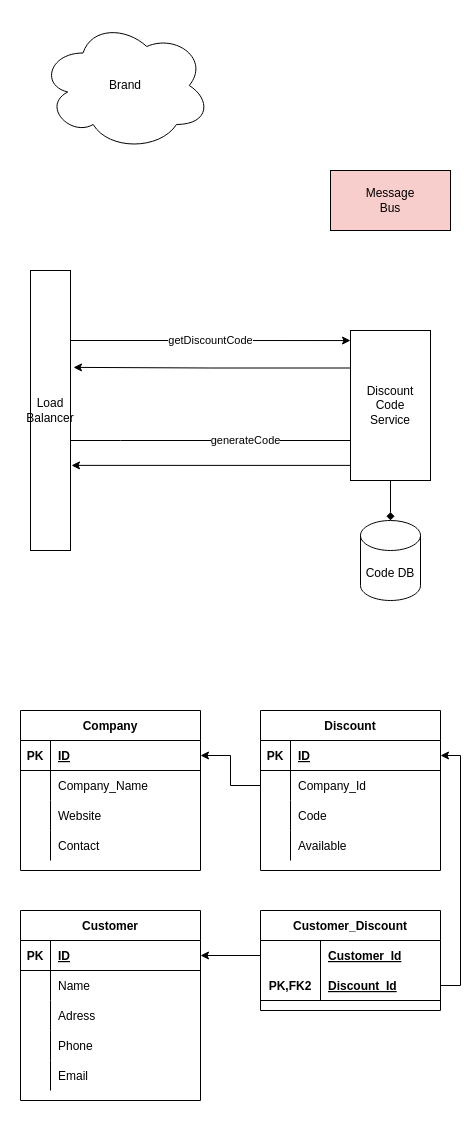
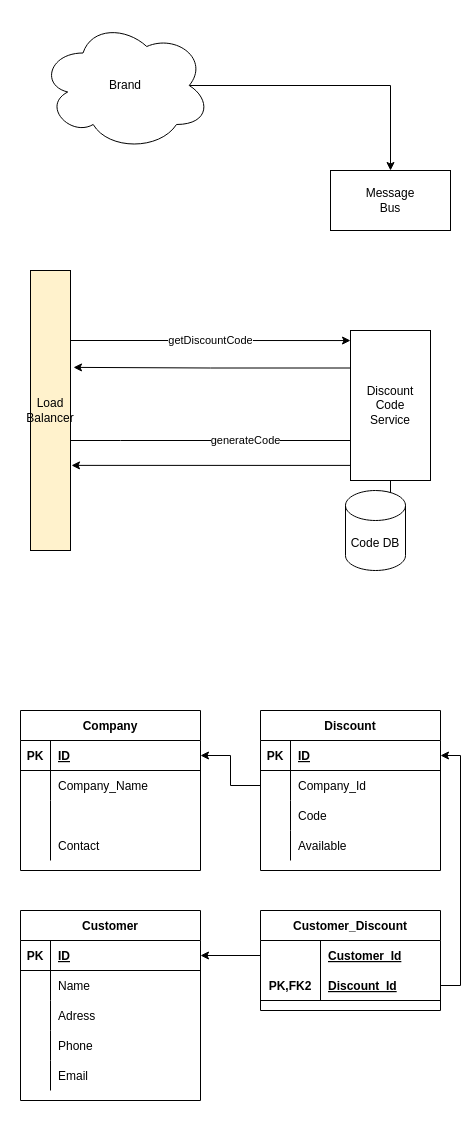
none -> (328, 86)
(391, 201) -> (391, 201)
(51, 411) -> (51, 411)
(391, 561) -> (376, 531)
(126, 816) -> none
